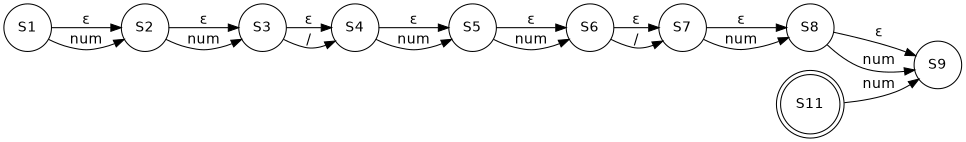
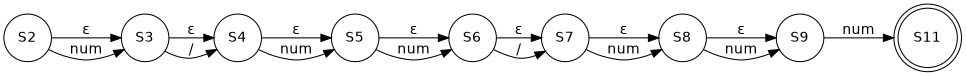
(28, 28) -> none
(878, 97) -> (854, 38)
